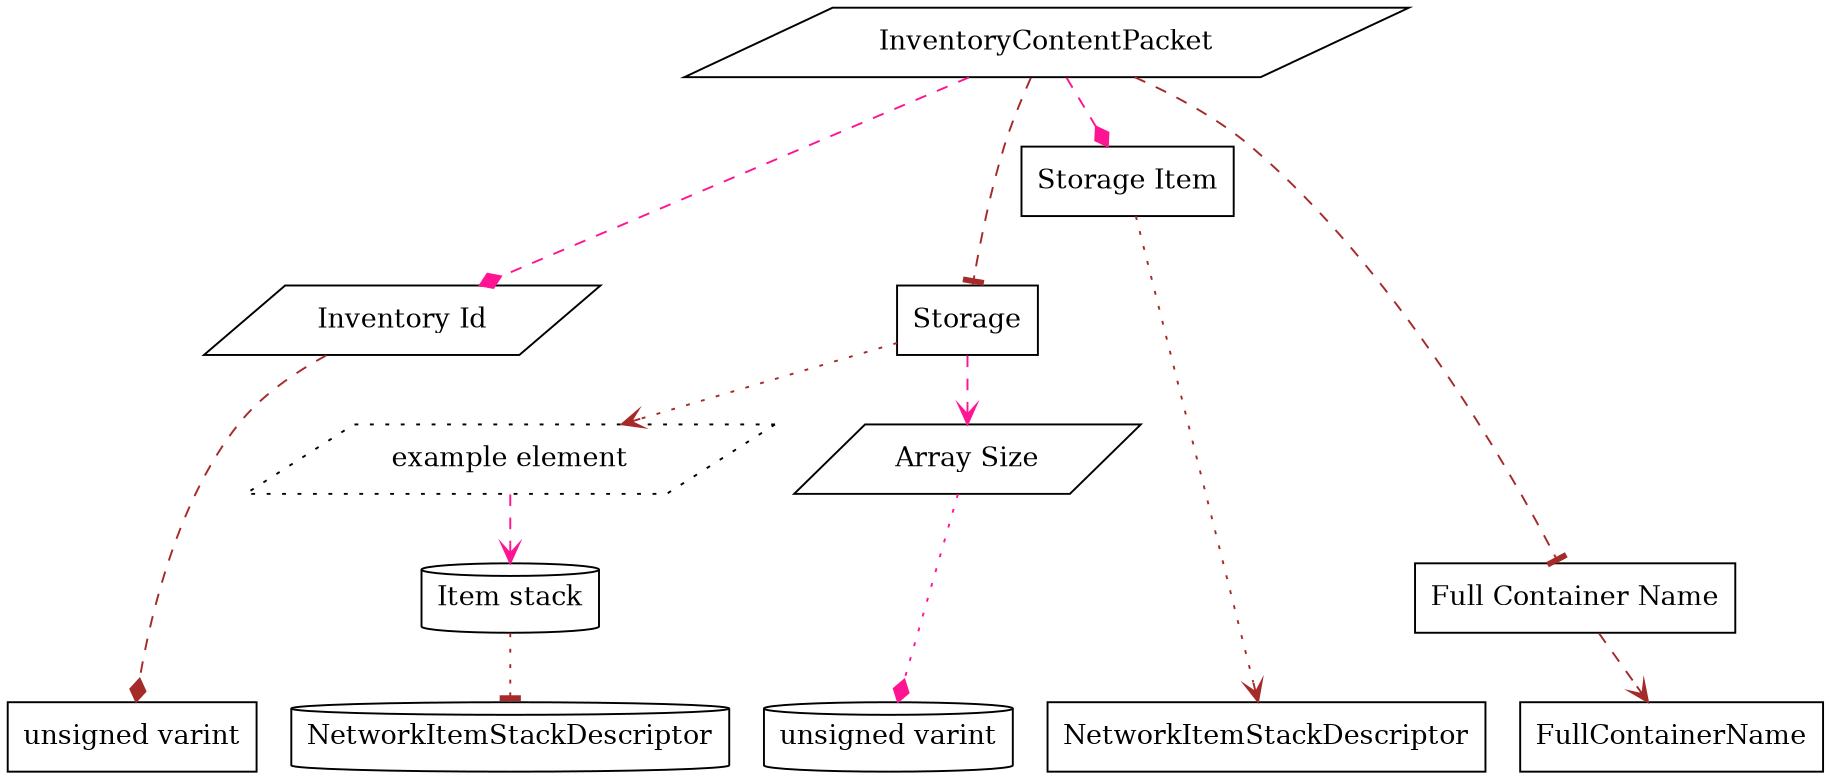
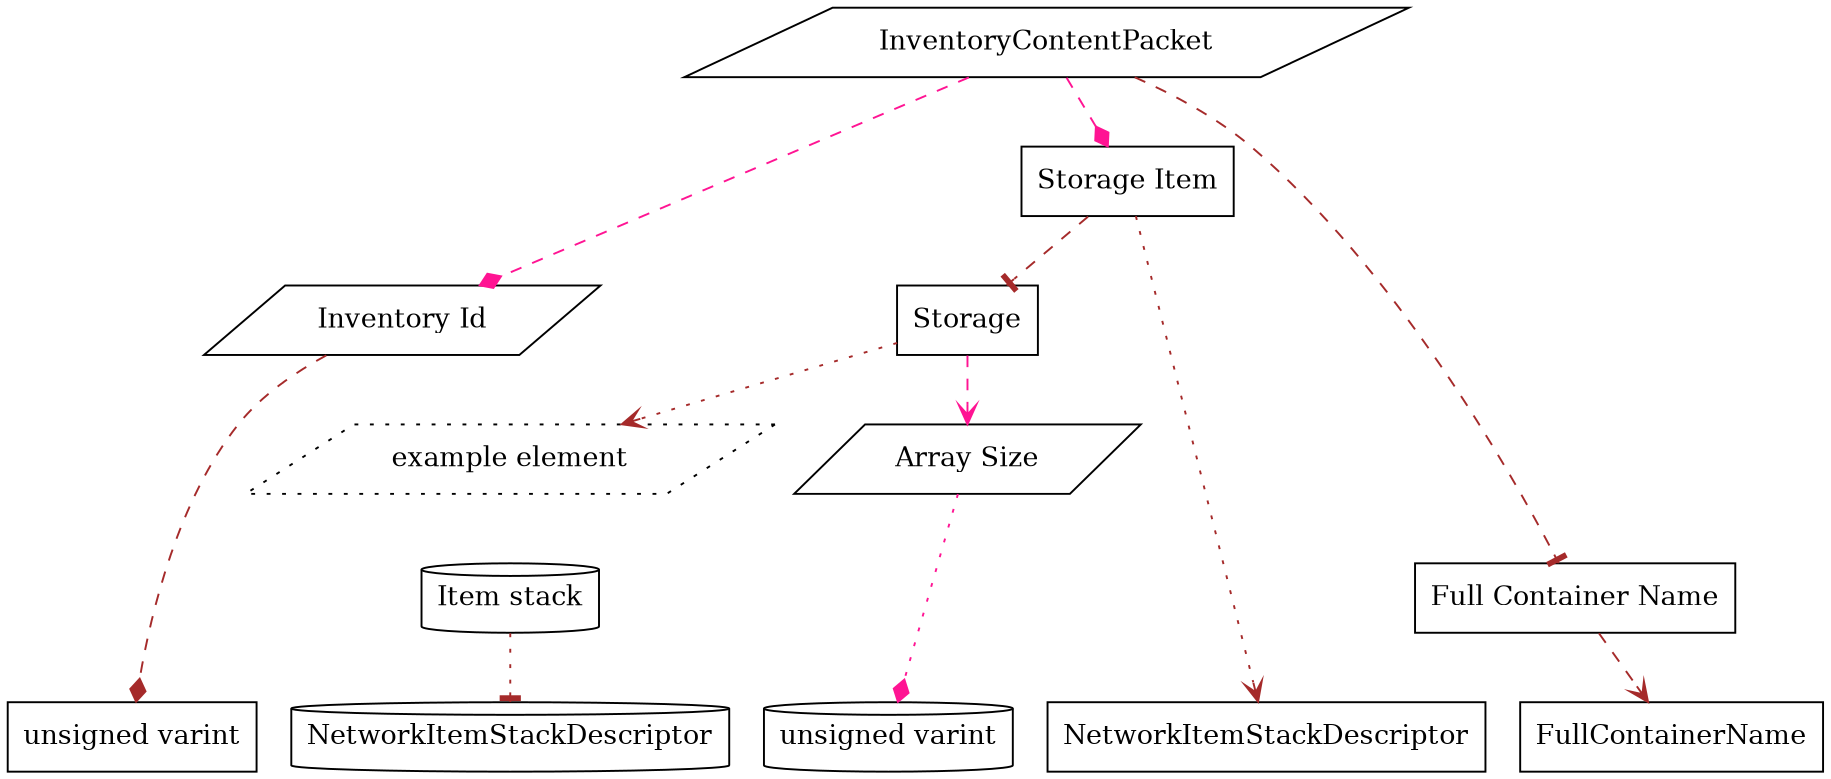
(996, 174) -> (1051, 248)
(510, 519) -> none
